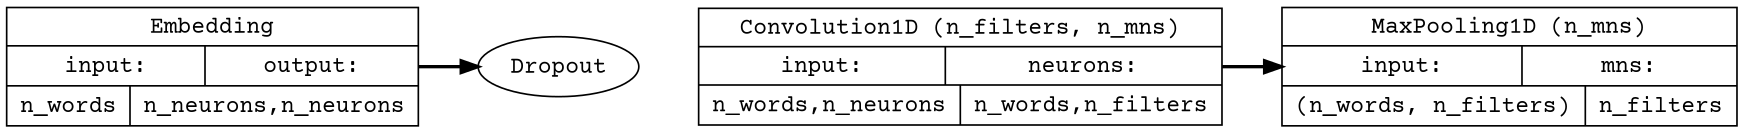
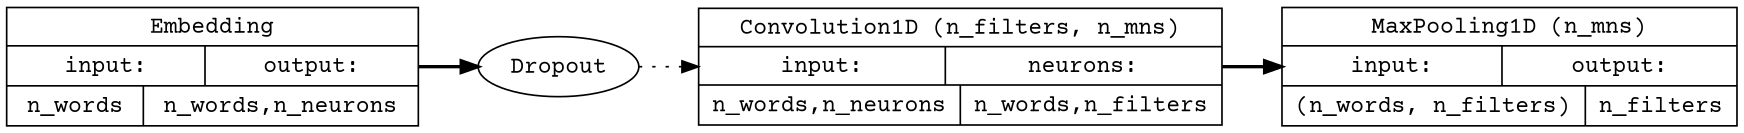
(1629, 65) -> (1619, 65)
none -> (660, 67)
(274, 105) -> (281, 105)
